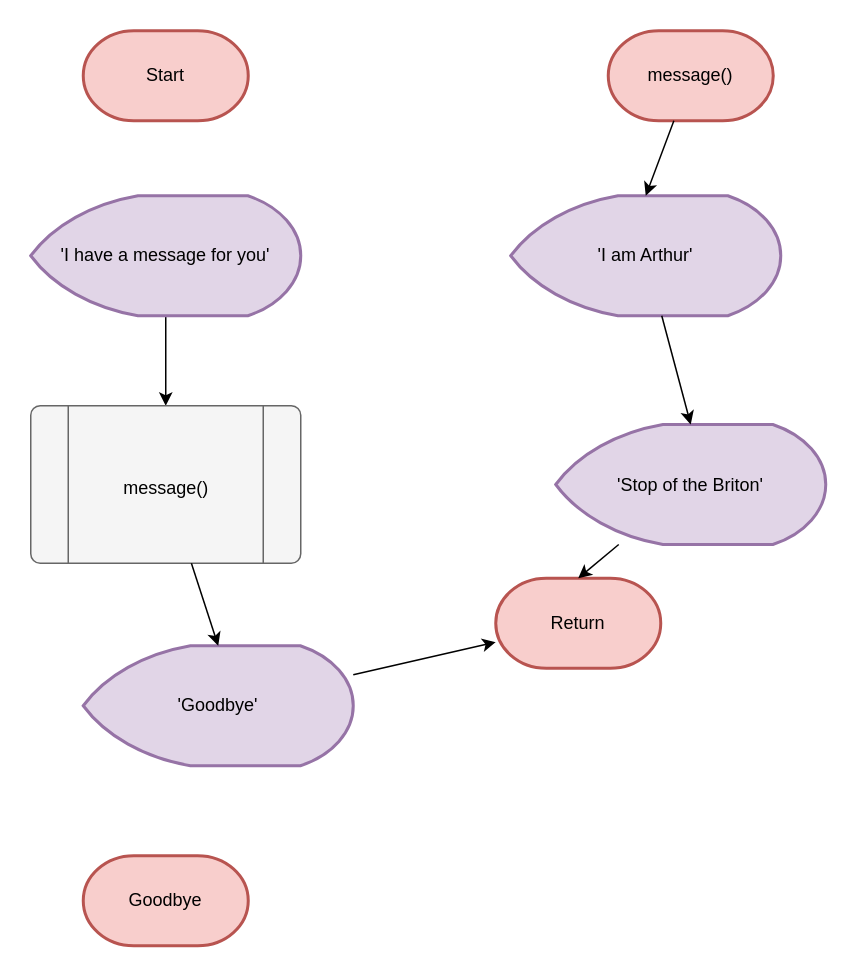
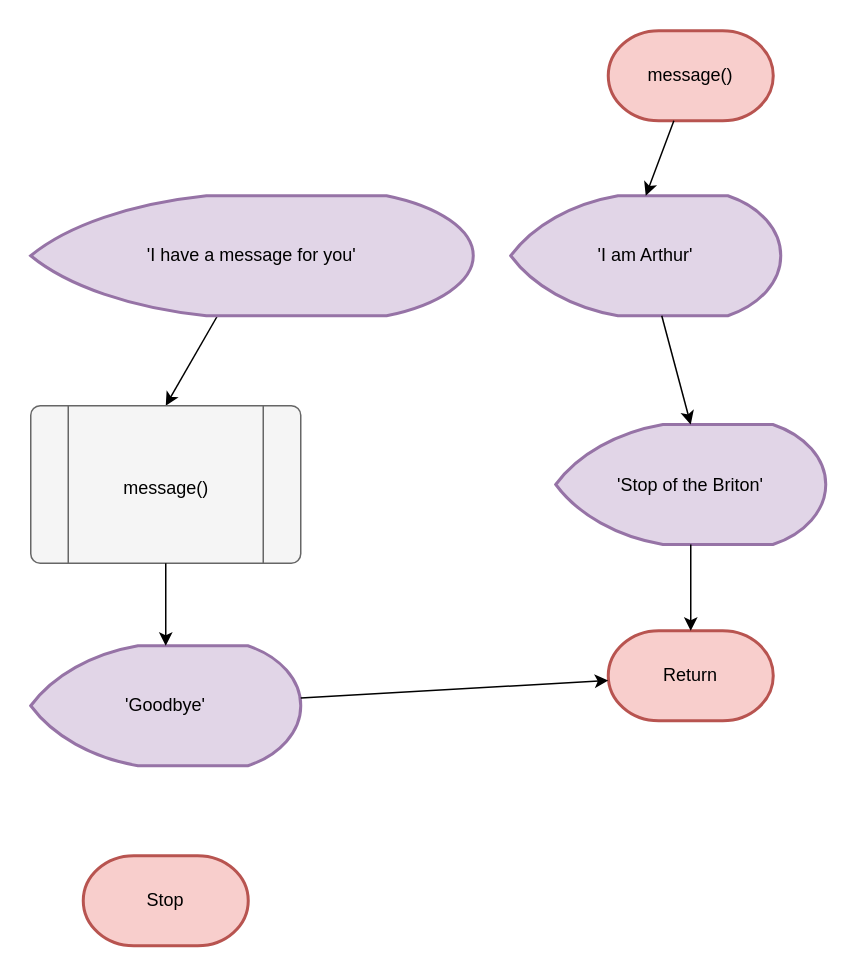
(166, 76) -> none
(166, 256) -> (252, 256)
(578, 623) -> (691, 676)
(218, 706) -> (166, 706)
(166, 901) -> (166, 901)
